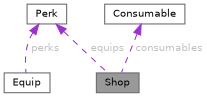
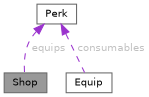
(145, 14) -> none
(44, 48) -> (110, 48)
